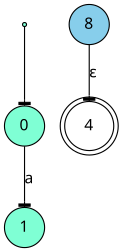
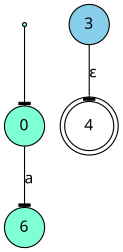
(89, 25) -> (89, 25)
(25, 228) -> (25, 228)
